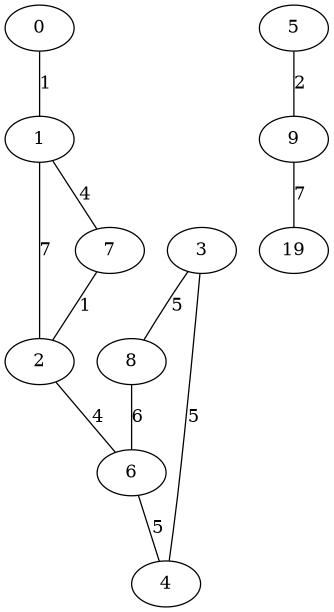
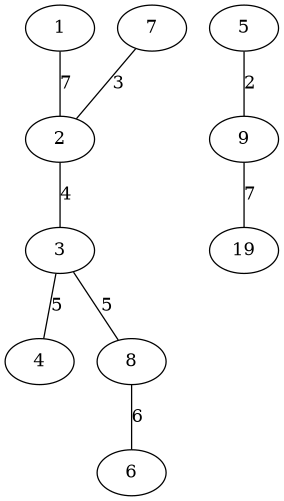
(40, 28) -> none
(75, 195) -> none
(86, 306) -> (119, 84)
(86, 417) -> (60, 195)
(149, 528) -> none
